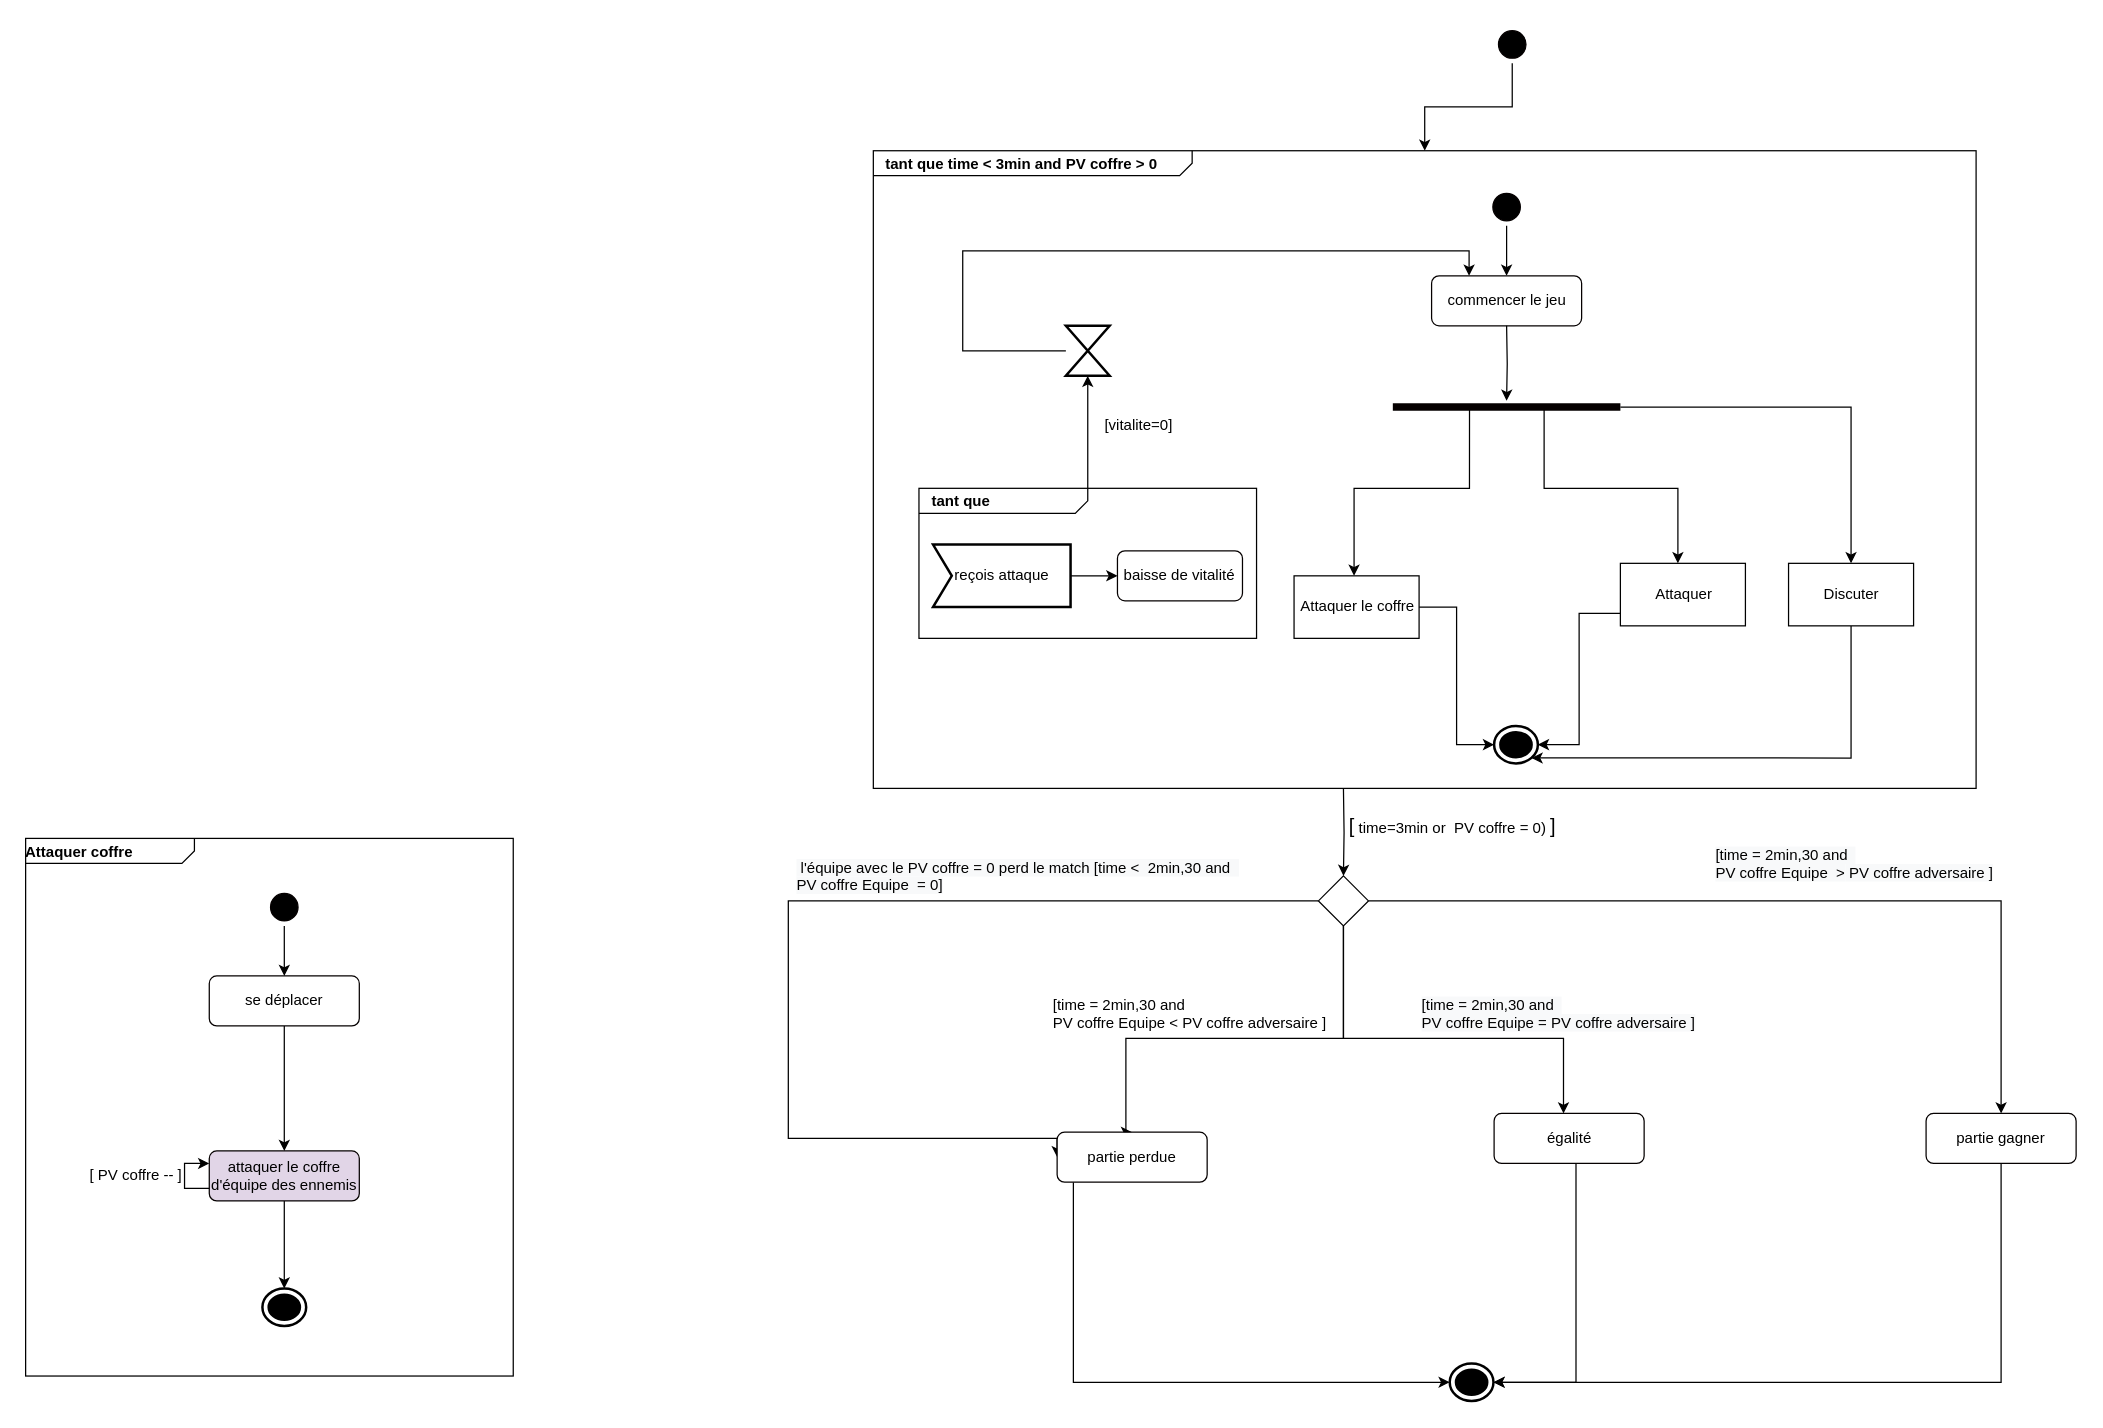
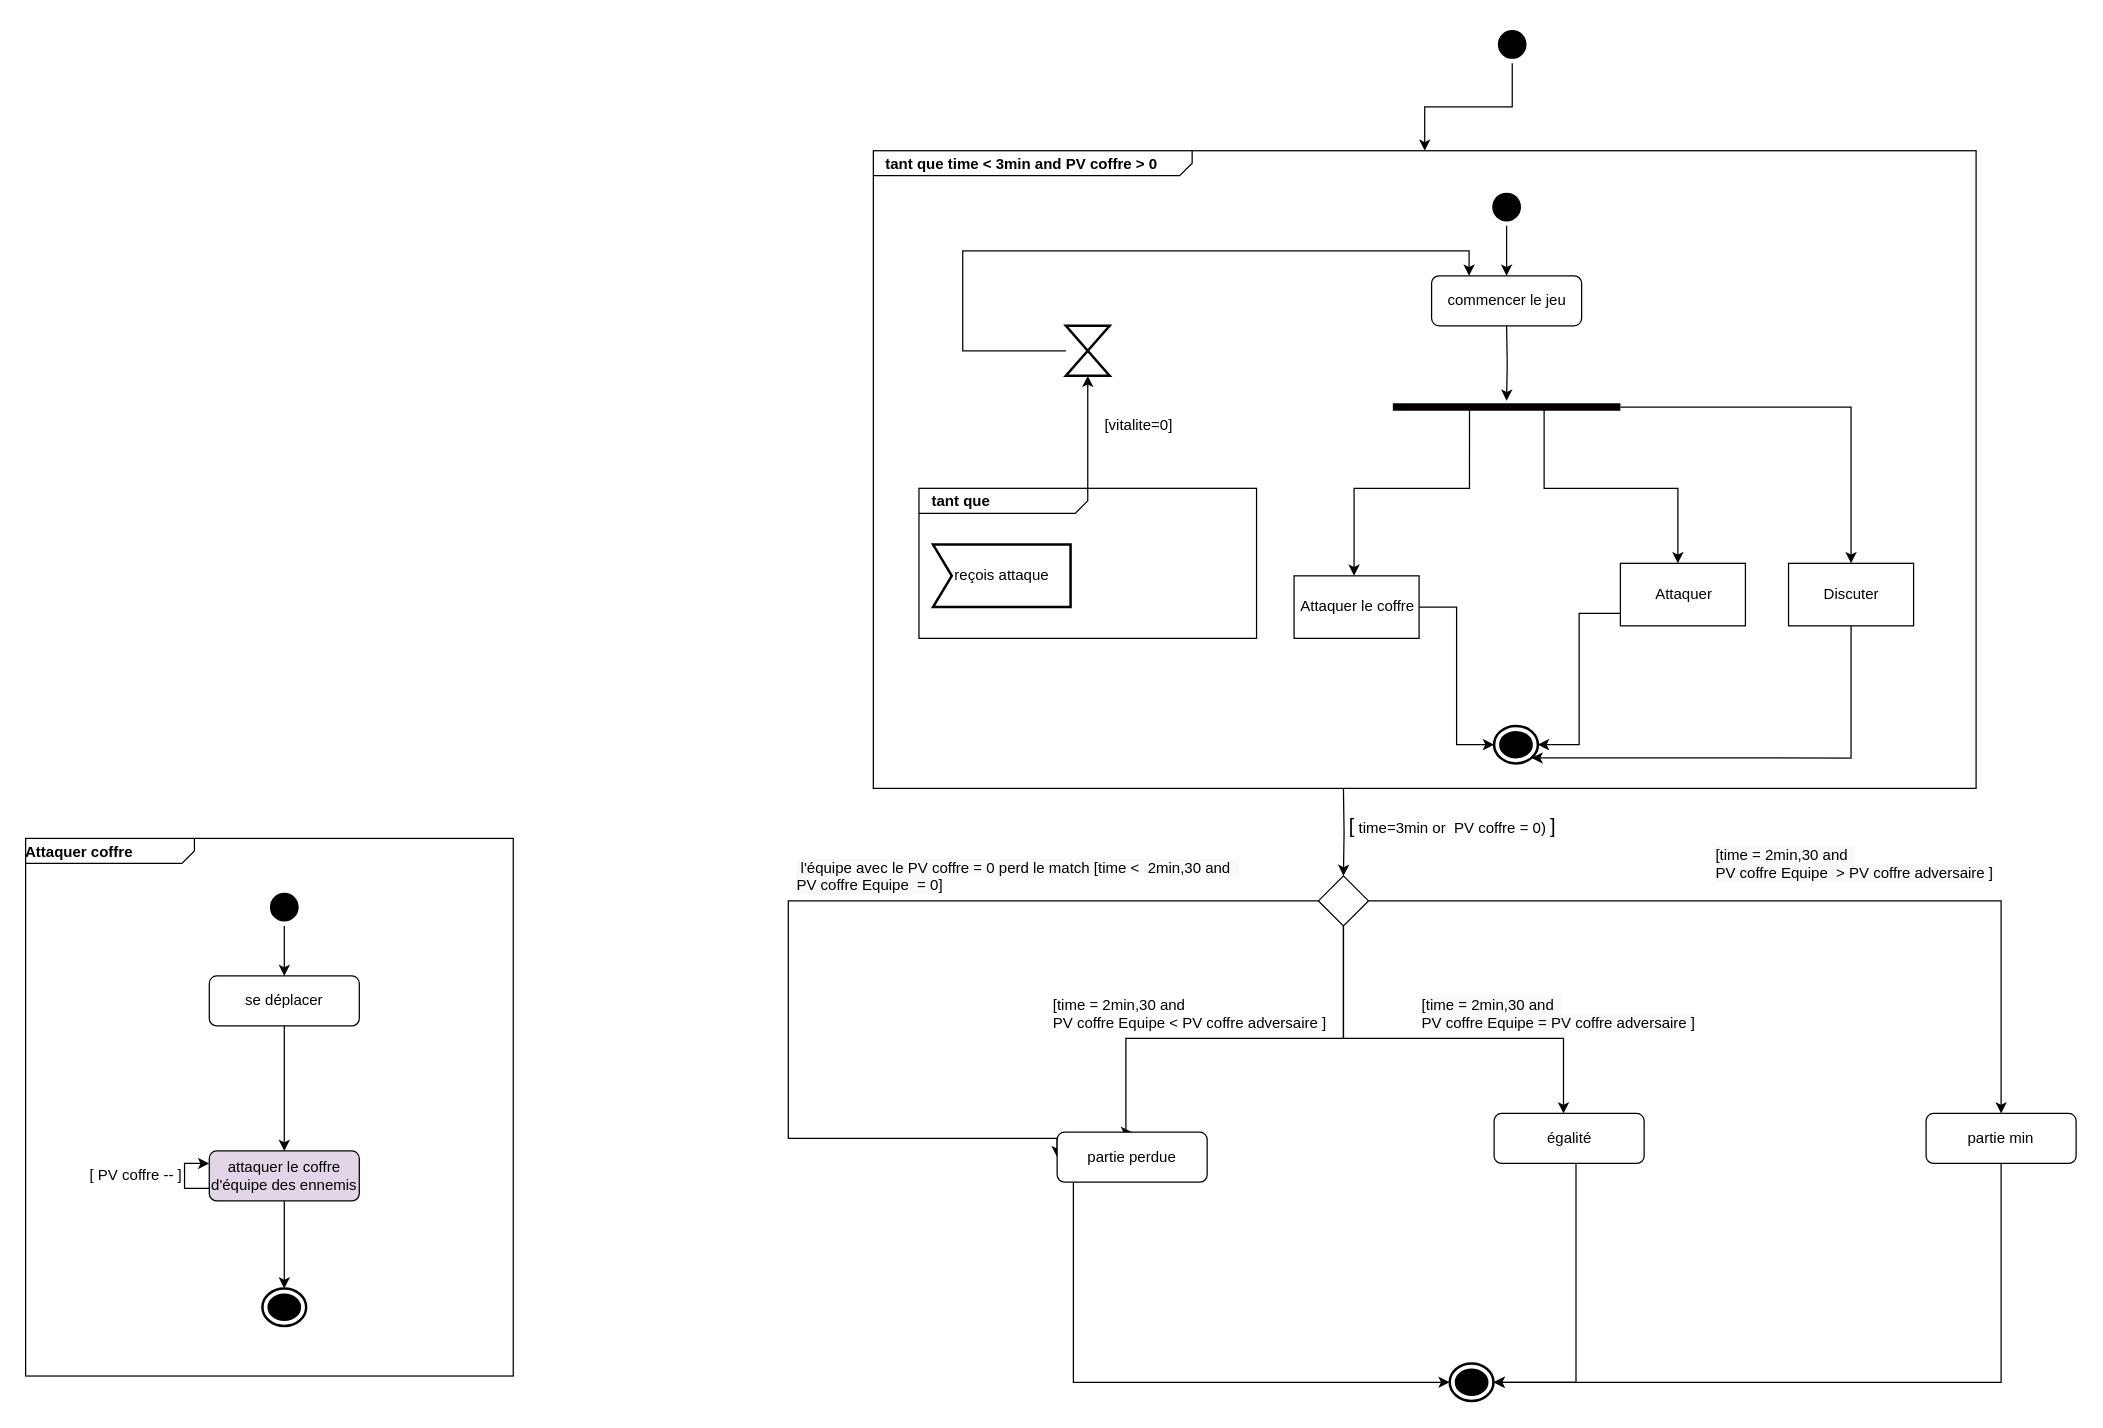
(1092, 576) -> none
(1180, 576) -> none
(2001, 1138) -> (2001, 1138)
